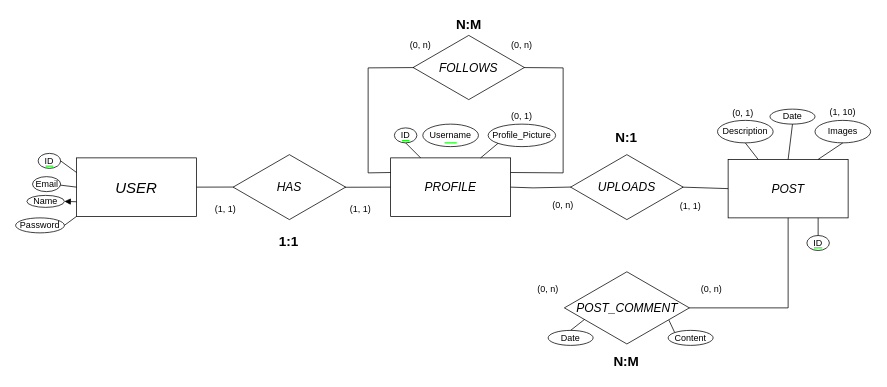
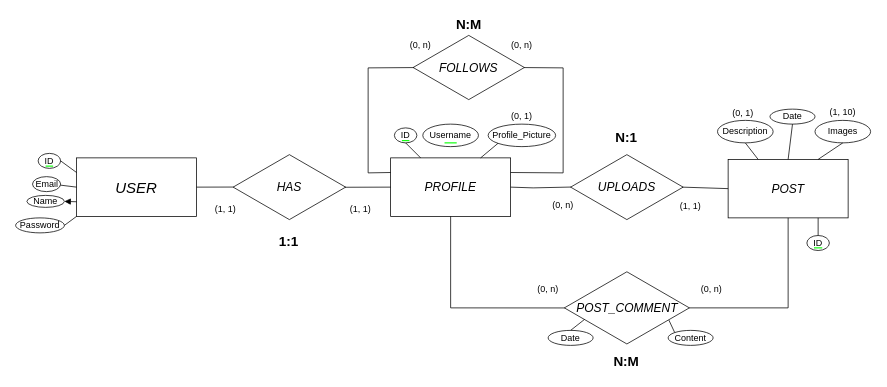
none -> (460, 308)
